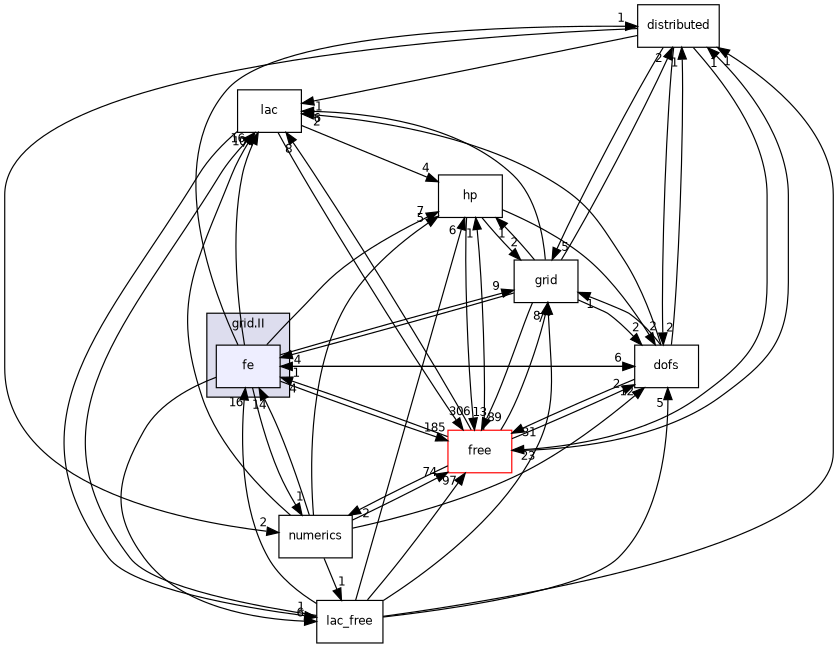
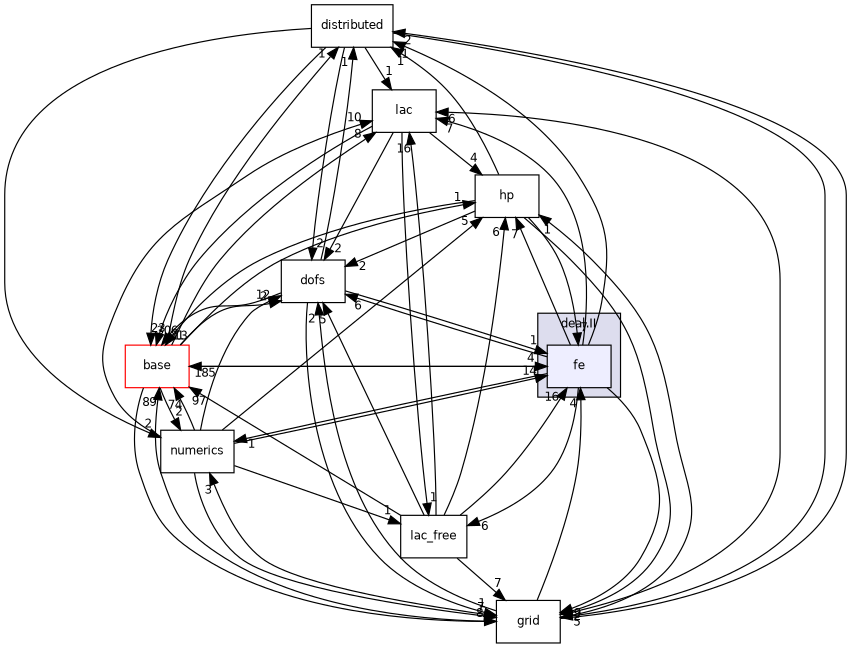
(531, 170) -> (362, 191)
none -> (563, 271)
(248, 324) -> (579, 324)
(480, 452) -> (157, 366)
(822, 478) -> (458, 103)
none -> (286, 571)
none -> (286, 579)
